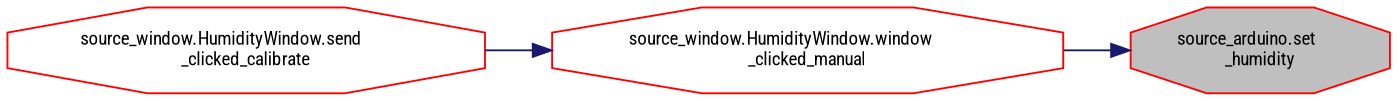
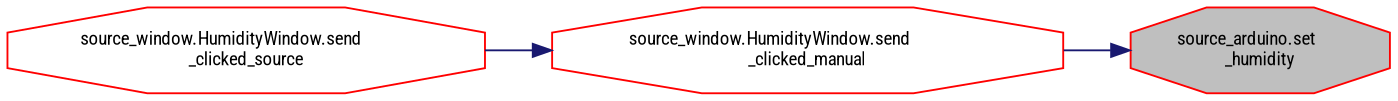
(246, 50) -> (246, 50)
(808, 50) -> (808, 50)
